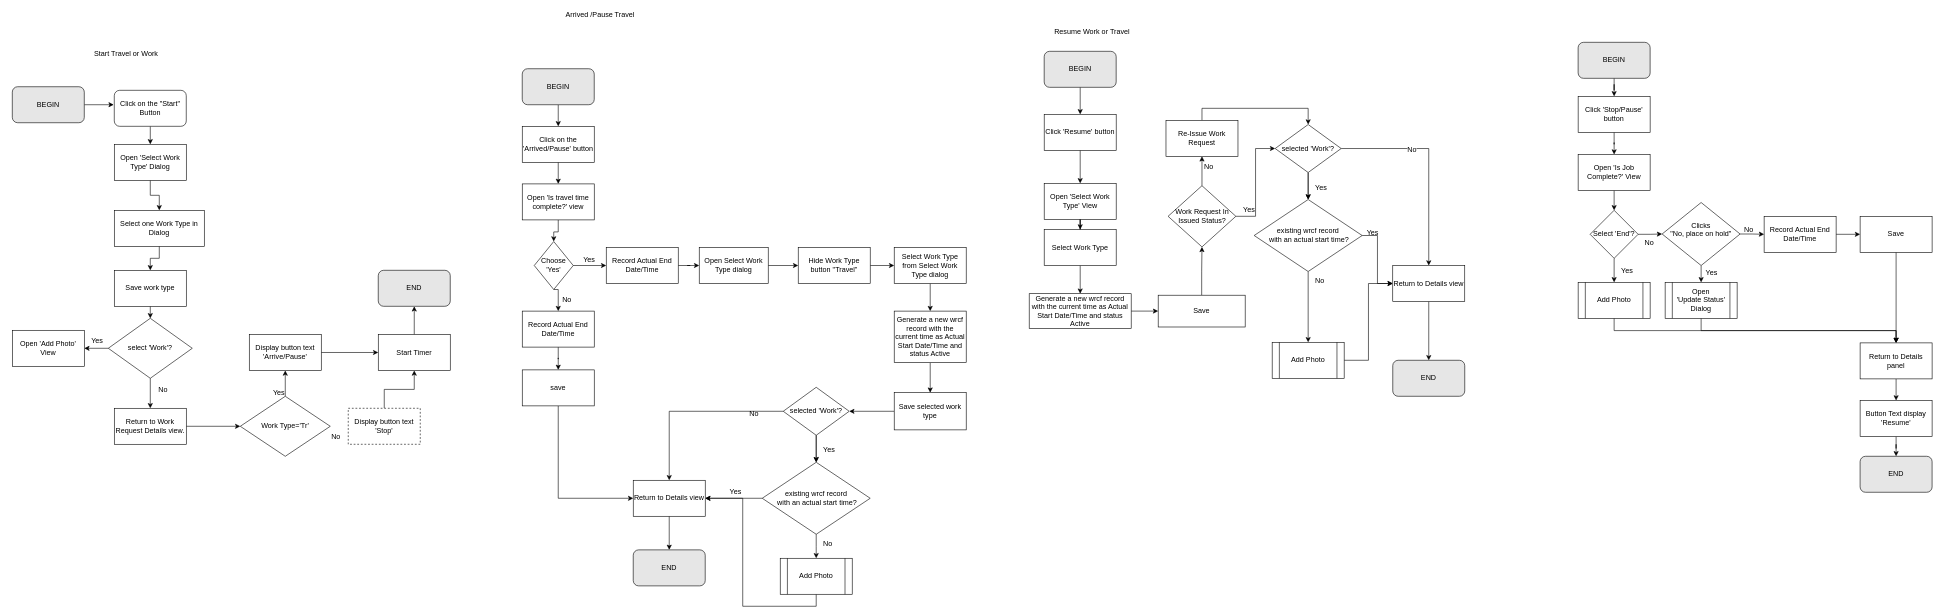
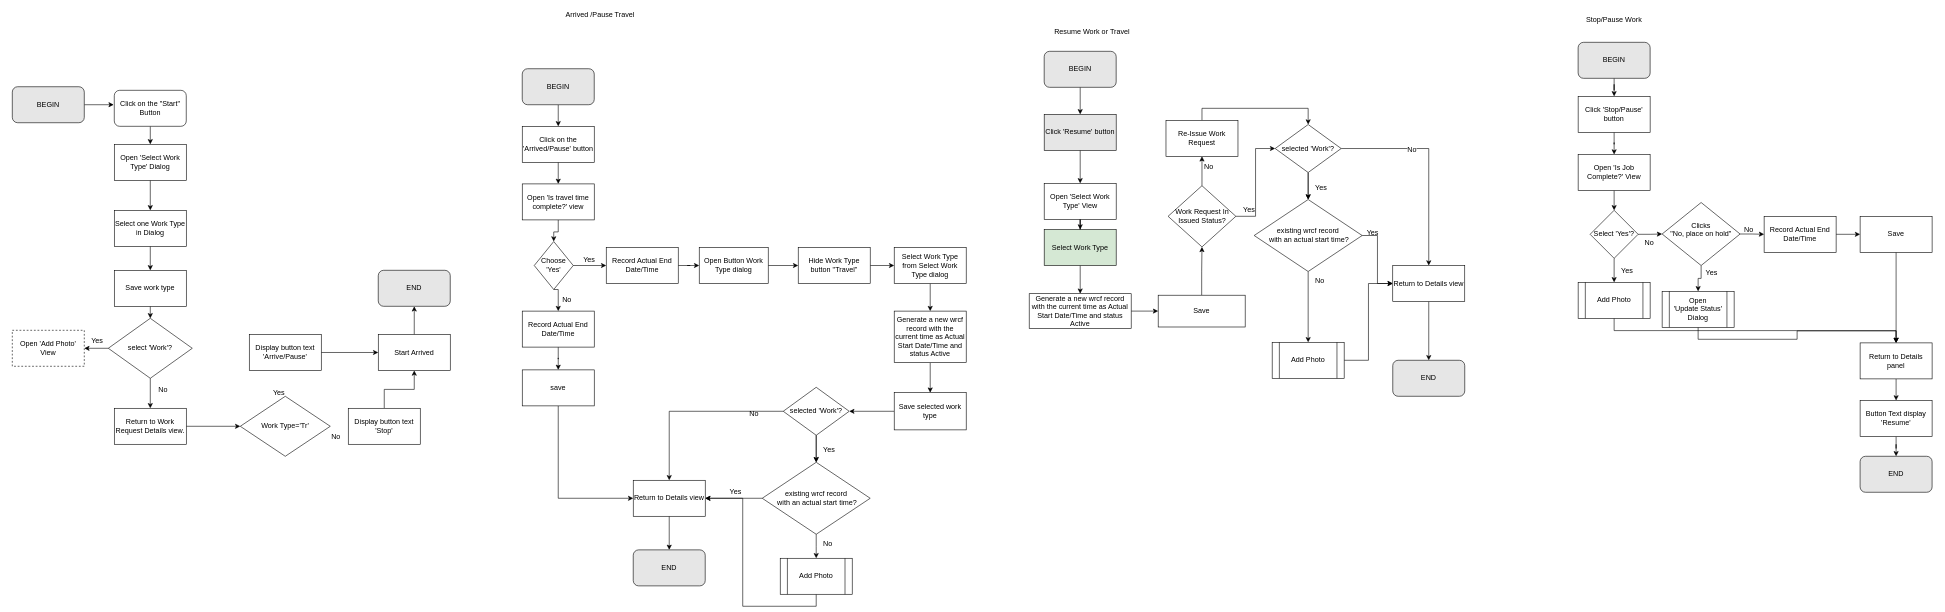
none -> (1614, 24)
(126, 54) -> none
(1080, 132) -> (1080, 132)
(159, 228) -> (150, 228)
(1614, 234) -> (1614, 234)
(1080, 248) -> (1080, 248)
(734, 266) -> (734, 266)
(1701, 300) -> (1698, 309)
(48, 348) -> (48, 348)
(414, 353) -> (414, 353)
(285, 375) -> none
(384, 426) -> (384, 426)
